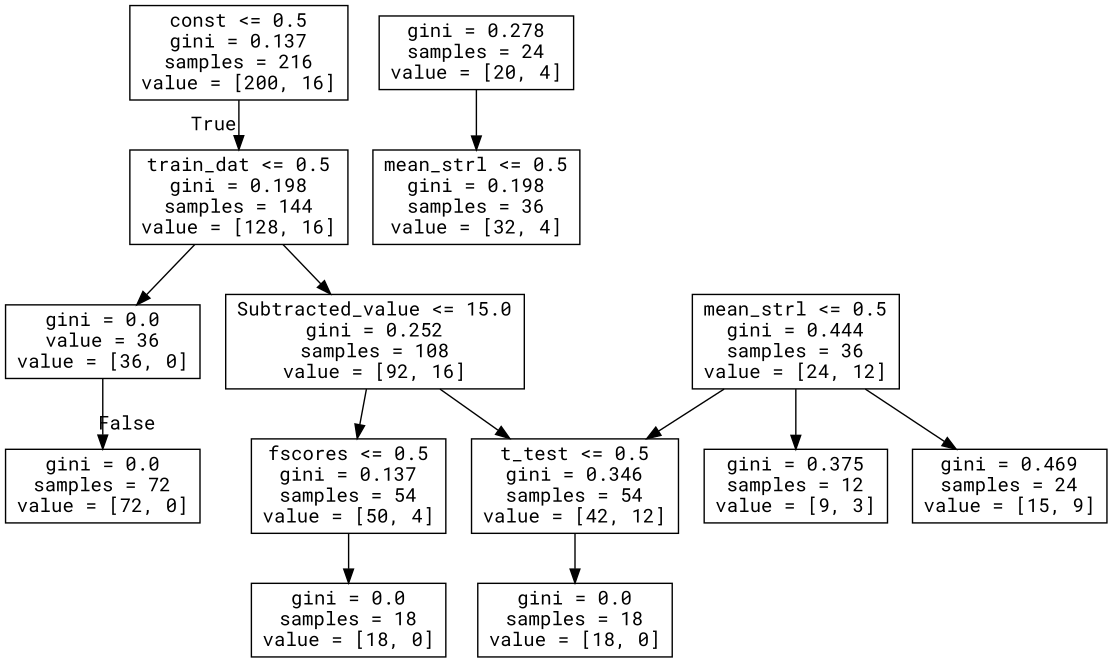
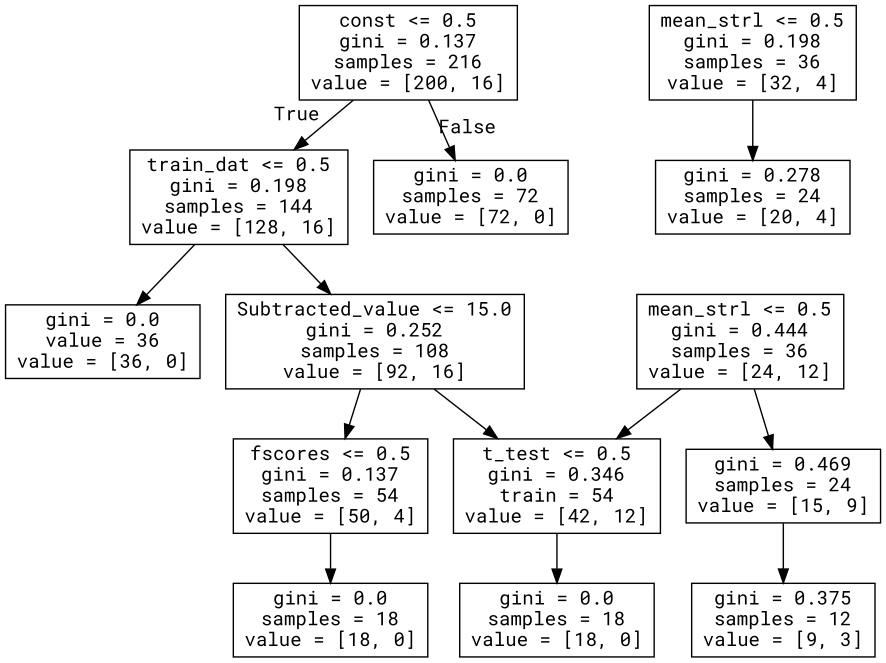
(476, 113) -> (753, 123)
(103, 407) -> (439, 124)
(796, 412) -> (783, 546)
(575, 486) -> (557, 486)
